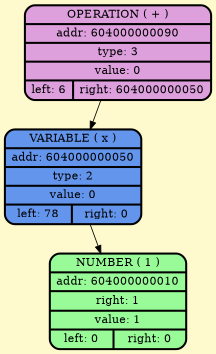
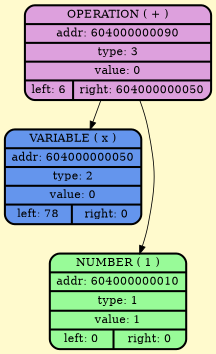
(94, 235) -> (154, 173)
(118, 301) -> (118, 301)
